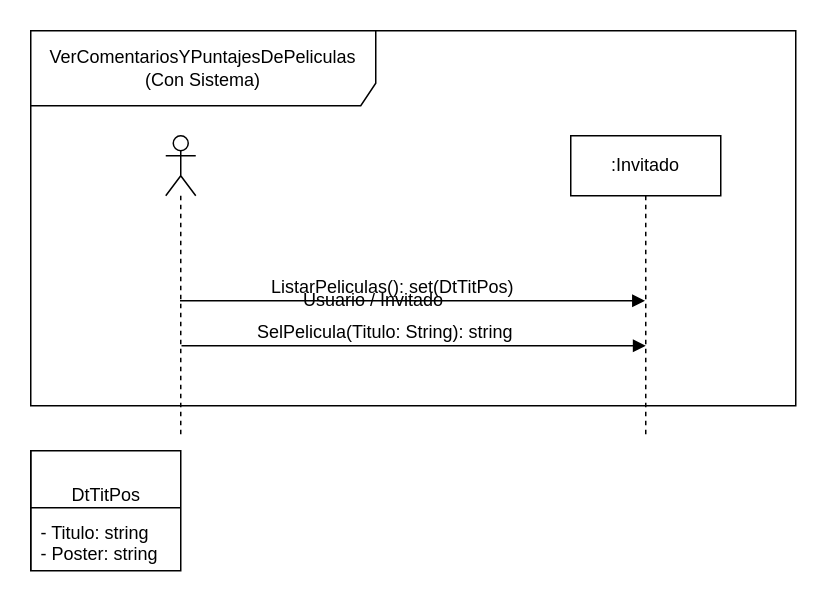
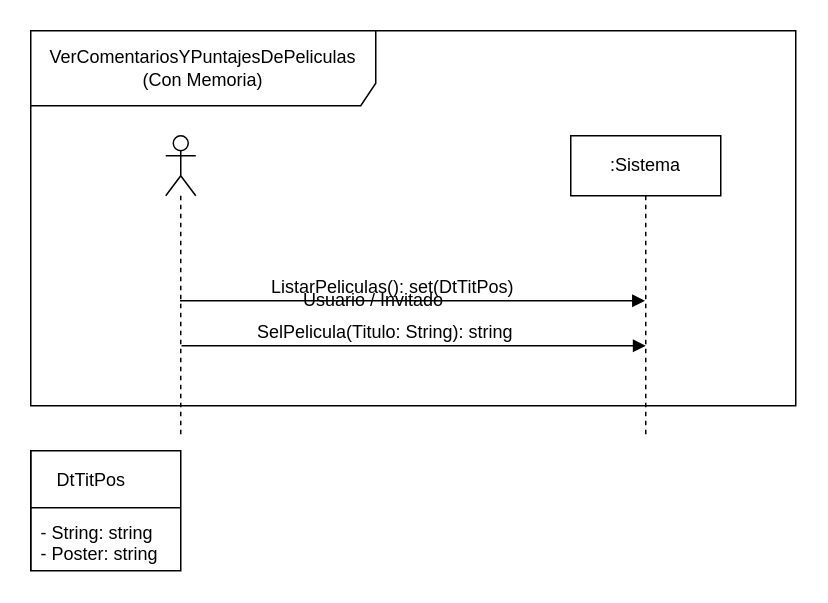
(203, 68) -> (203, 68)
(646, 166) -> (646, 166)
(106, 496) -> (91, 481)
(113, 544) -> (113, 544)
